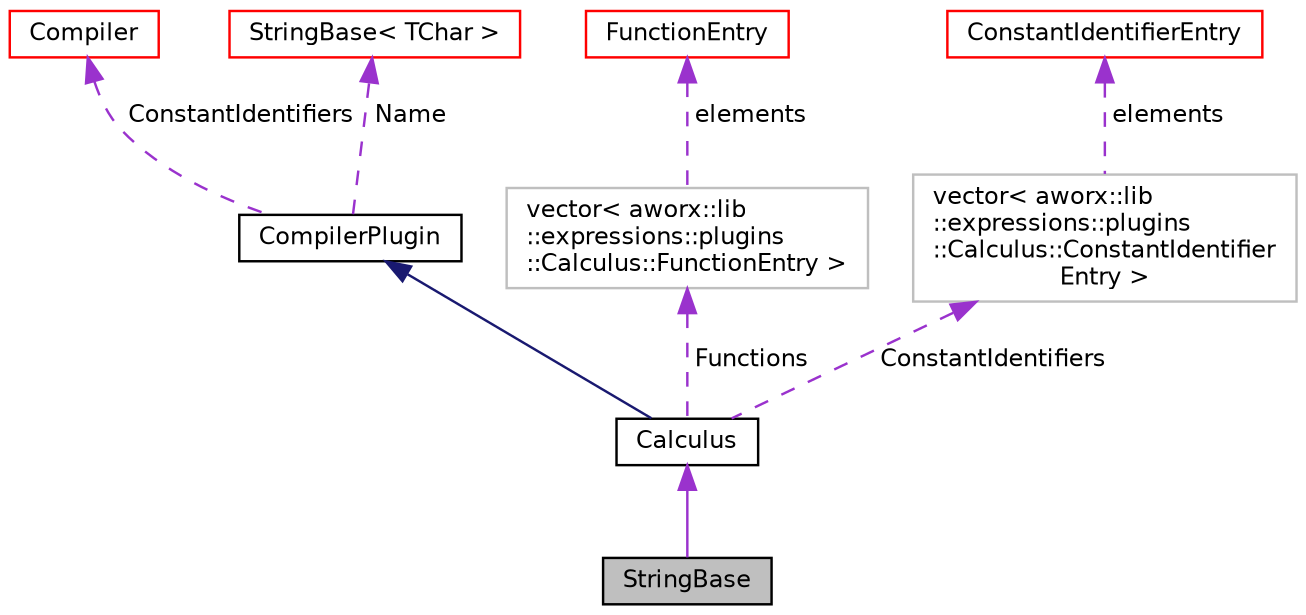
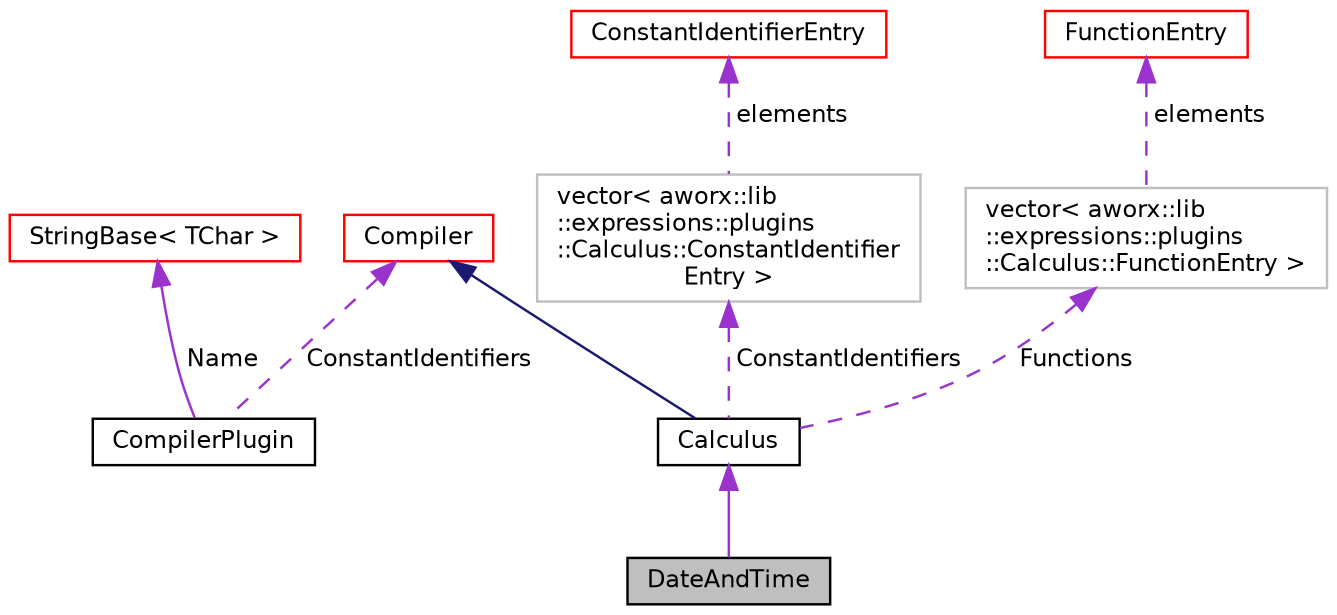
(361, 149) -> (174, 353)
(529, 346) -> (583, 347)
(687, 581) -> (729, 581)
